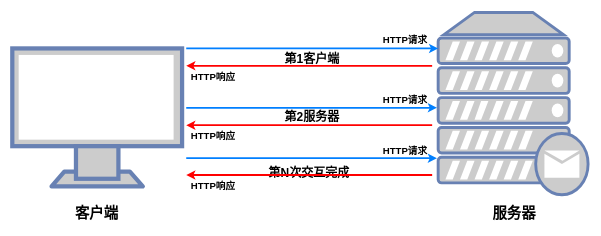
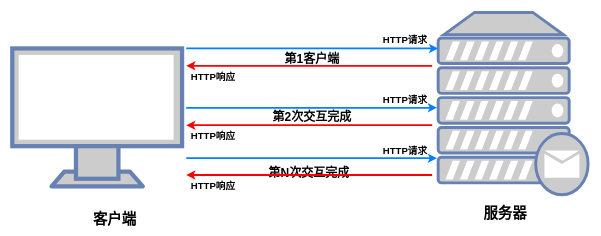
(312, 116) -> (312, 116)
(97, 214) -> (115, 220)
(515, 214) -> (506, 214)
